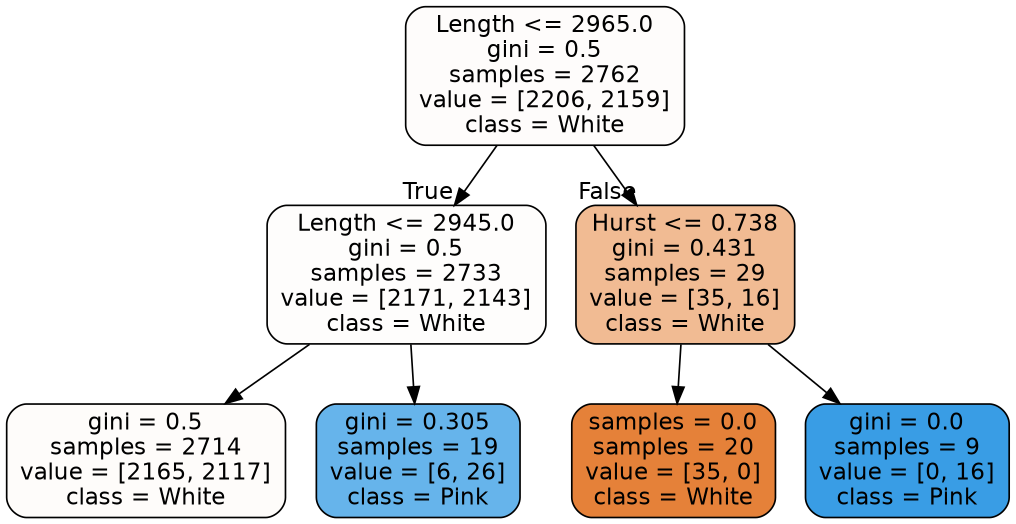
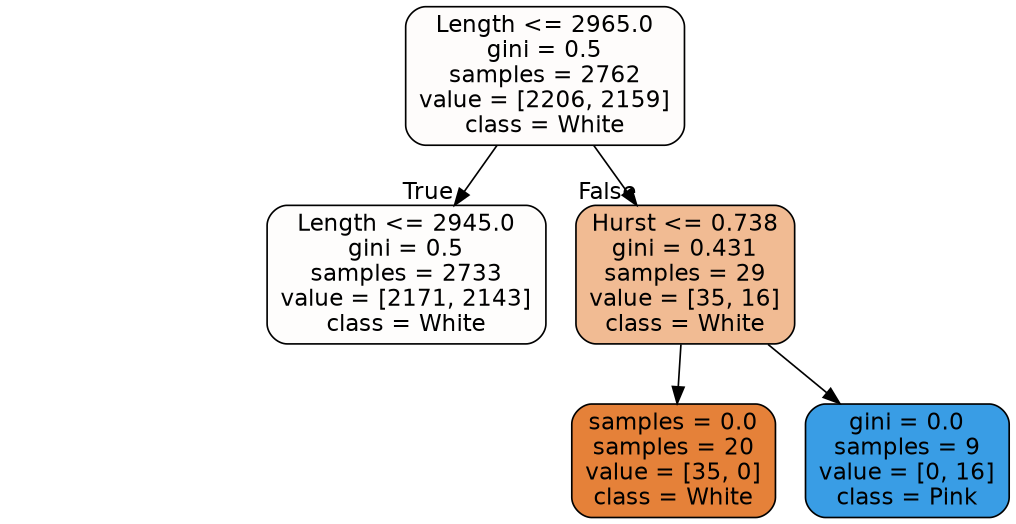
(146, 461) -> none
(418, 461) -> none
